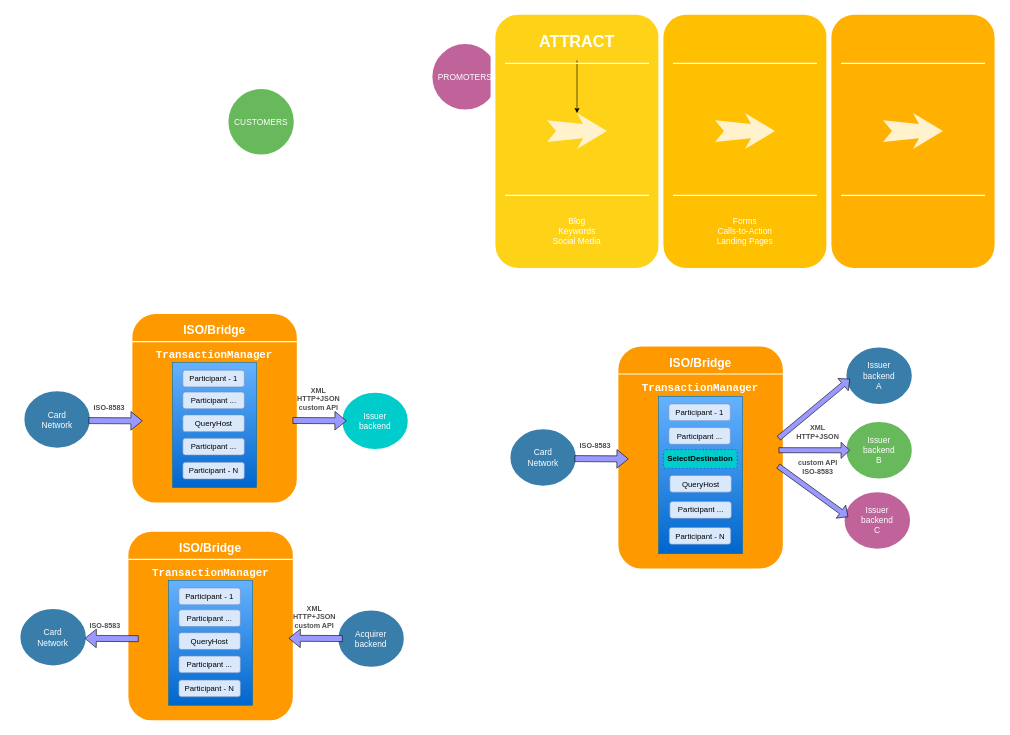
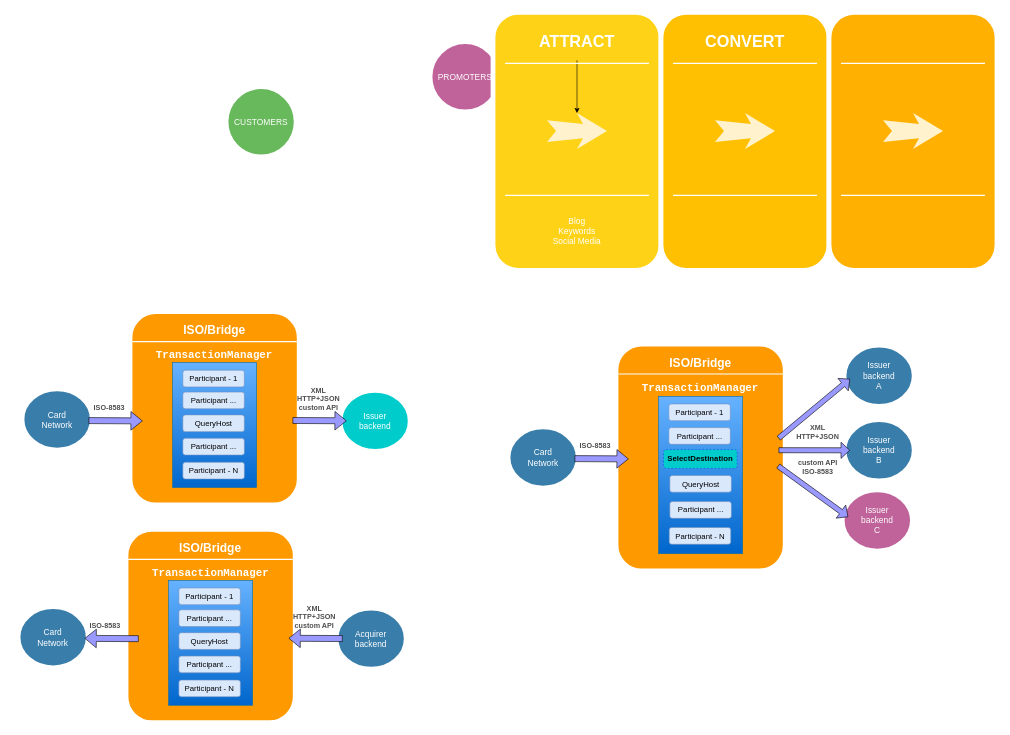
none -> (745, 42)
(745, 231) -> none
(879, 450) -> (879, 450)
